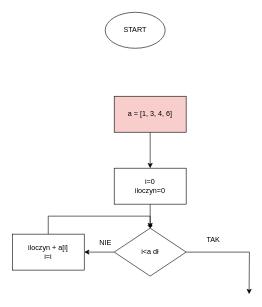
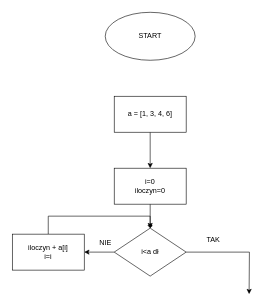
(135, 30) -> (150, 36)
(150, 114) -> (150, 114)
